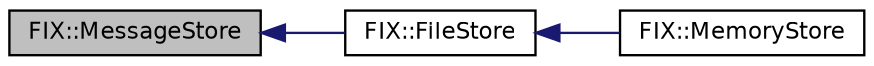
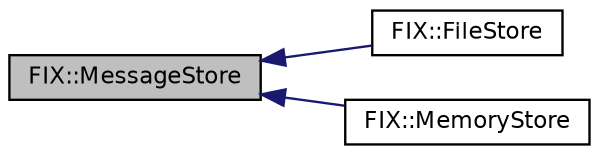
(590, 33) -> (315, 102)
